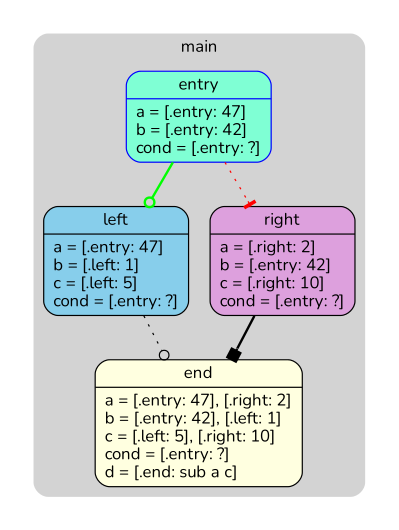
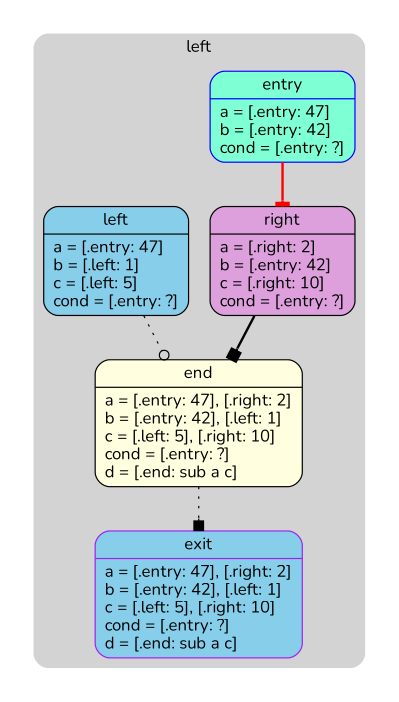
(199, 47) -> (199, 47)
(163, 180) -> none
(236, 182) -> (283, 181)
none -> (199, 594)
